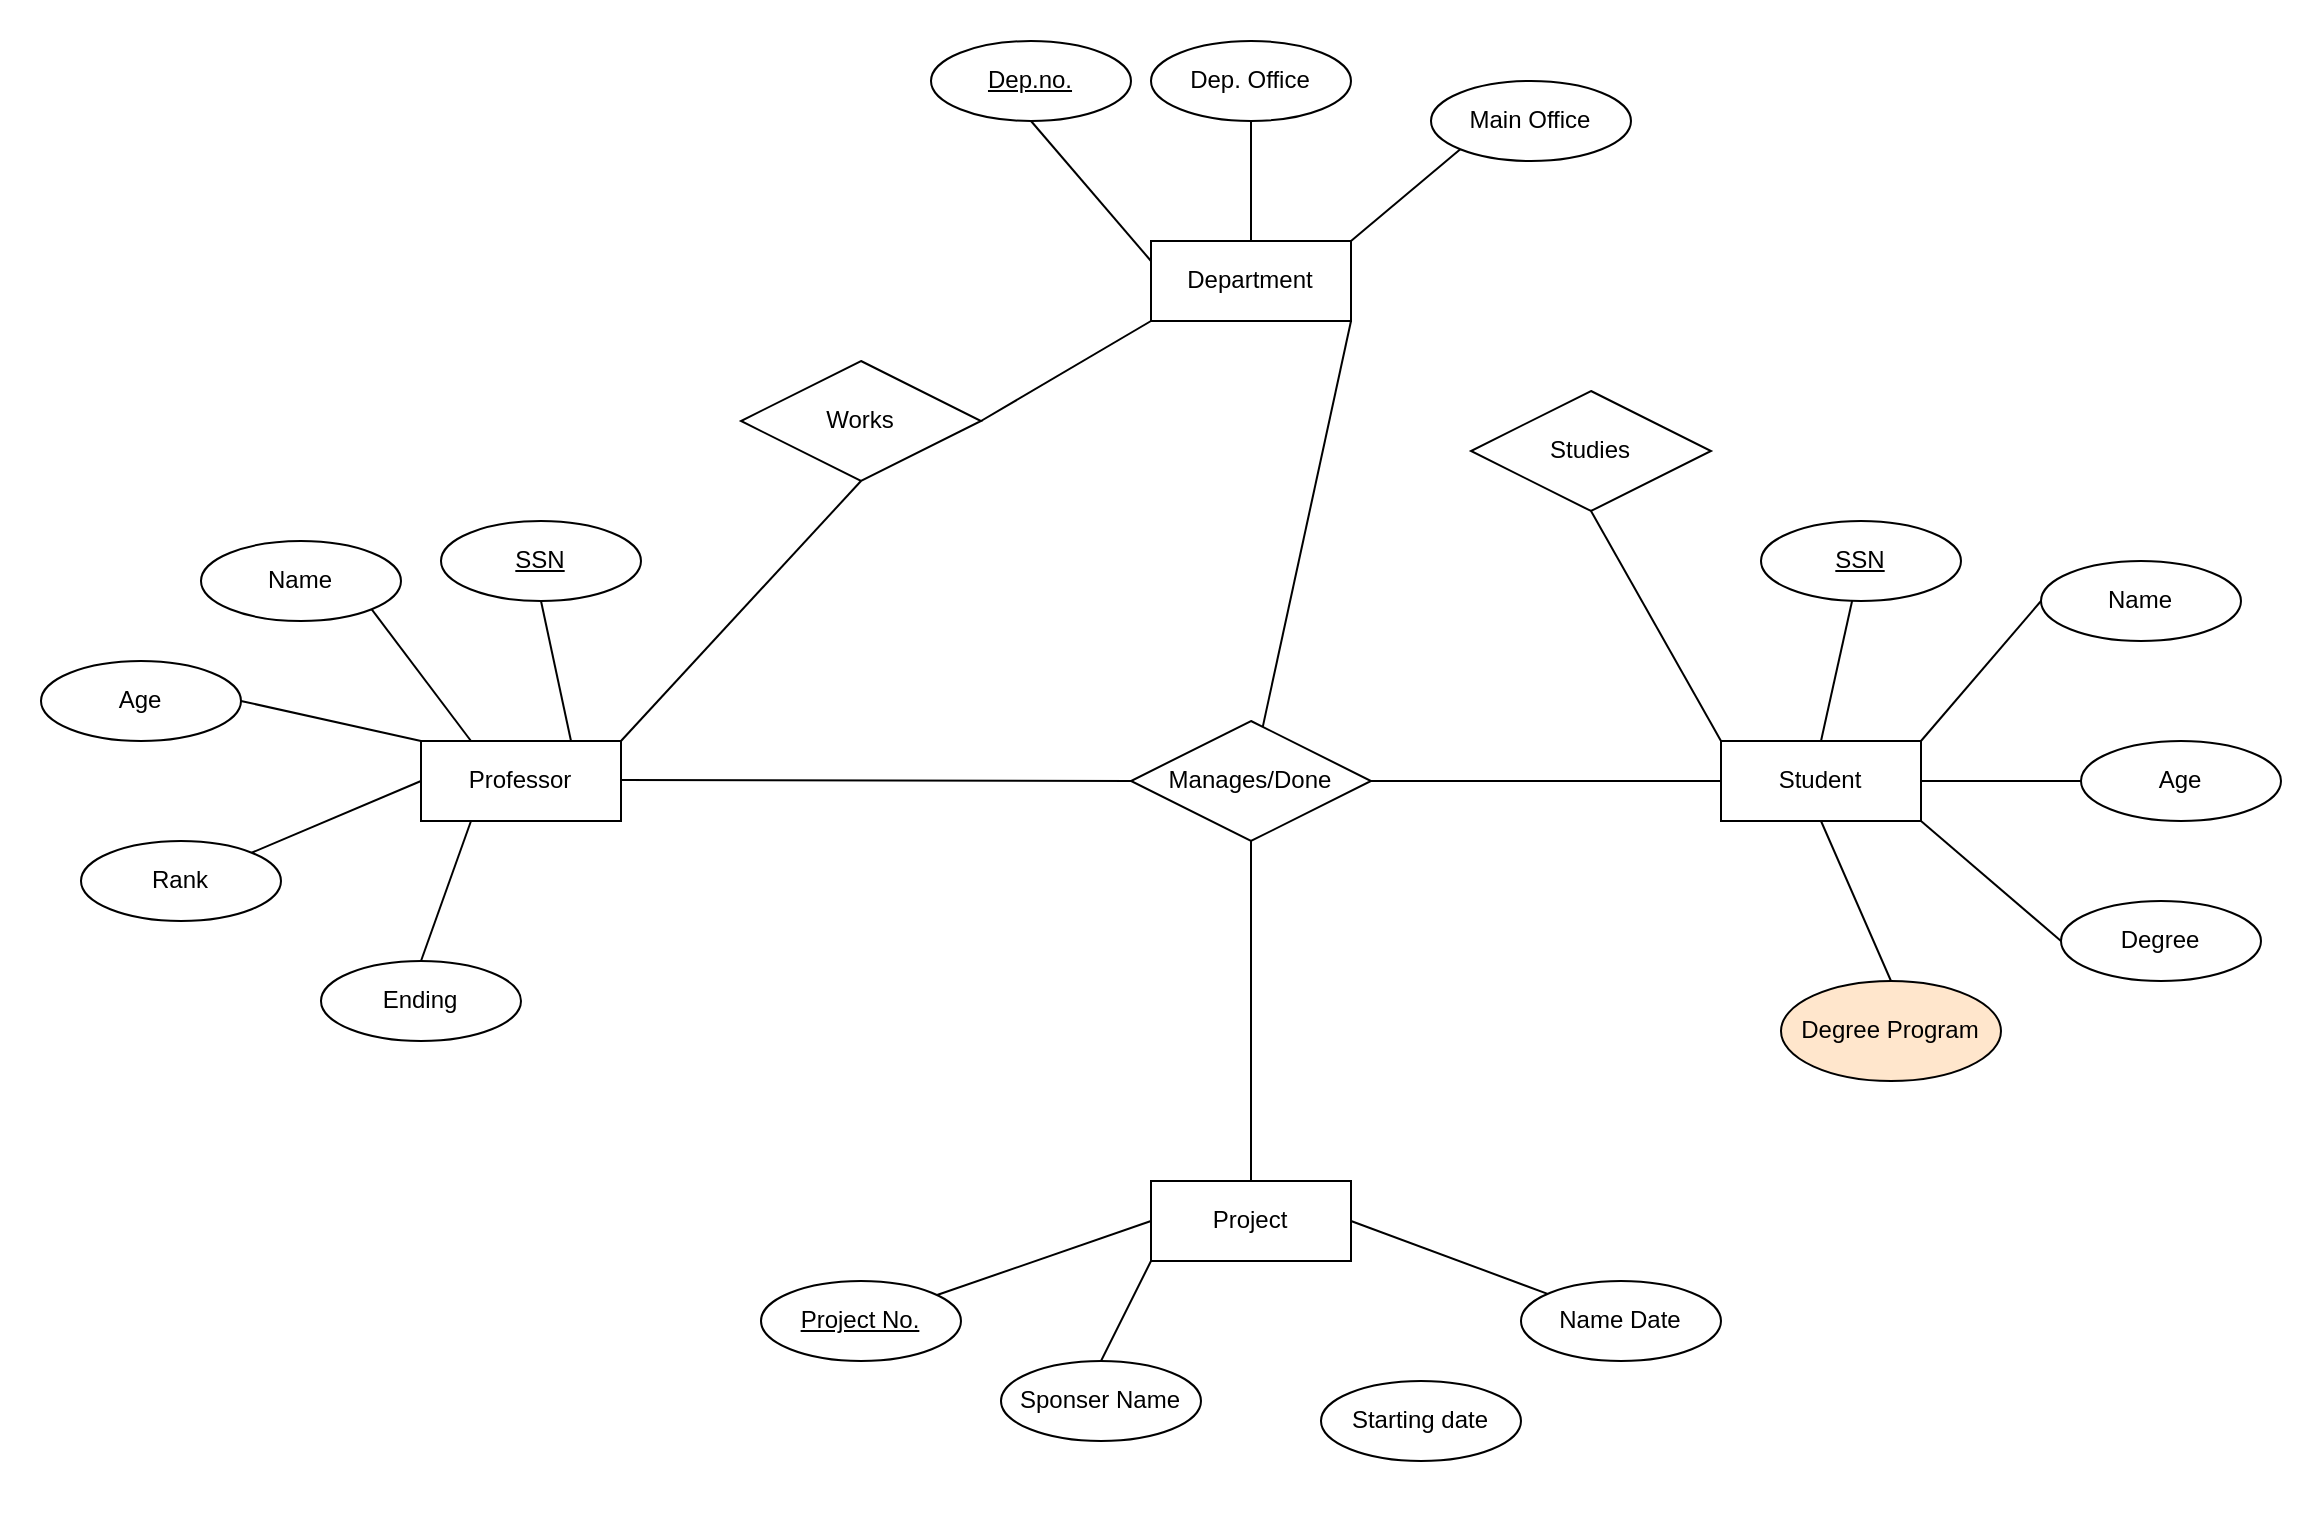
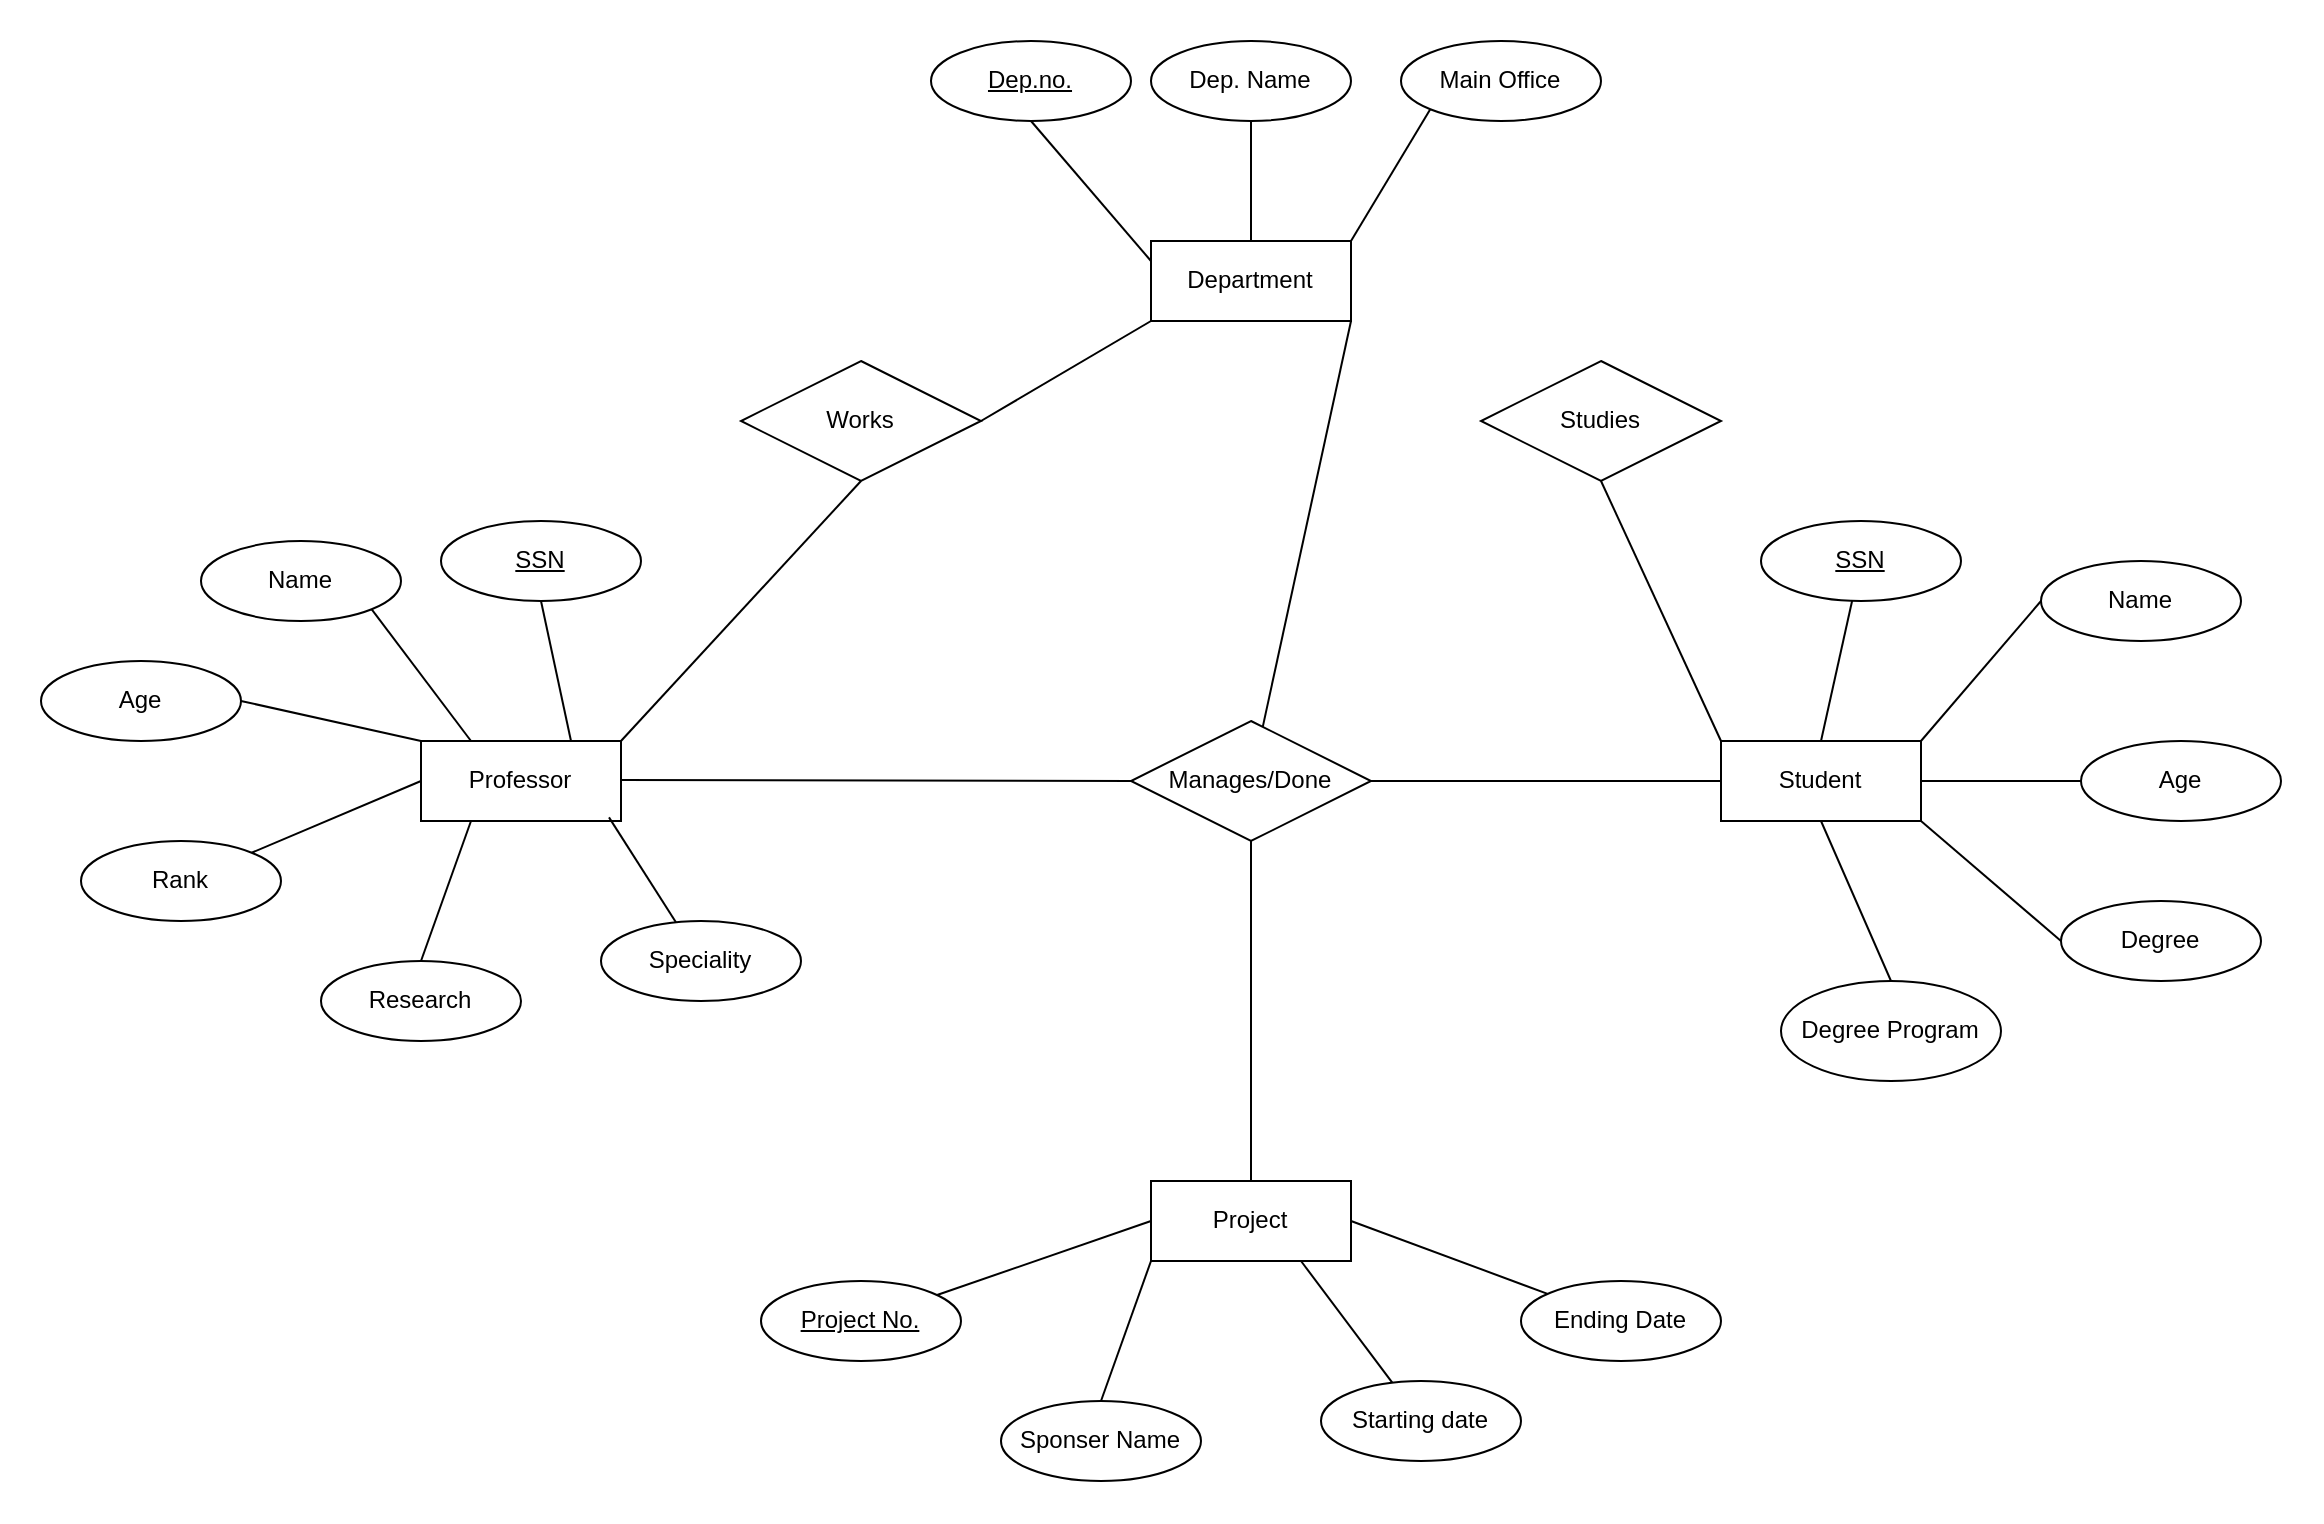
(1251, 81) -> (1251, 81)
(1531, 121) -> (1501, 81)
(1591, 451) -> (1601, 421)
none -> (642, 870)
none -> (701, 961)
(421, 1001) -> (421, 1001)
(1891, 1031) -> (1891, 1031)
(1621, 1321) -> (1621, 1321)
none -> (1347, 1322)
(1101, 1401) -> (1101, 1441)
